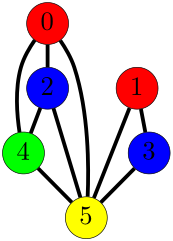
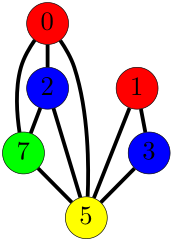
(23, 153) -> (23, 153)
